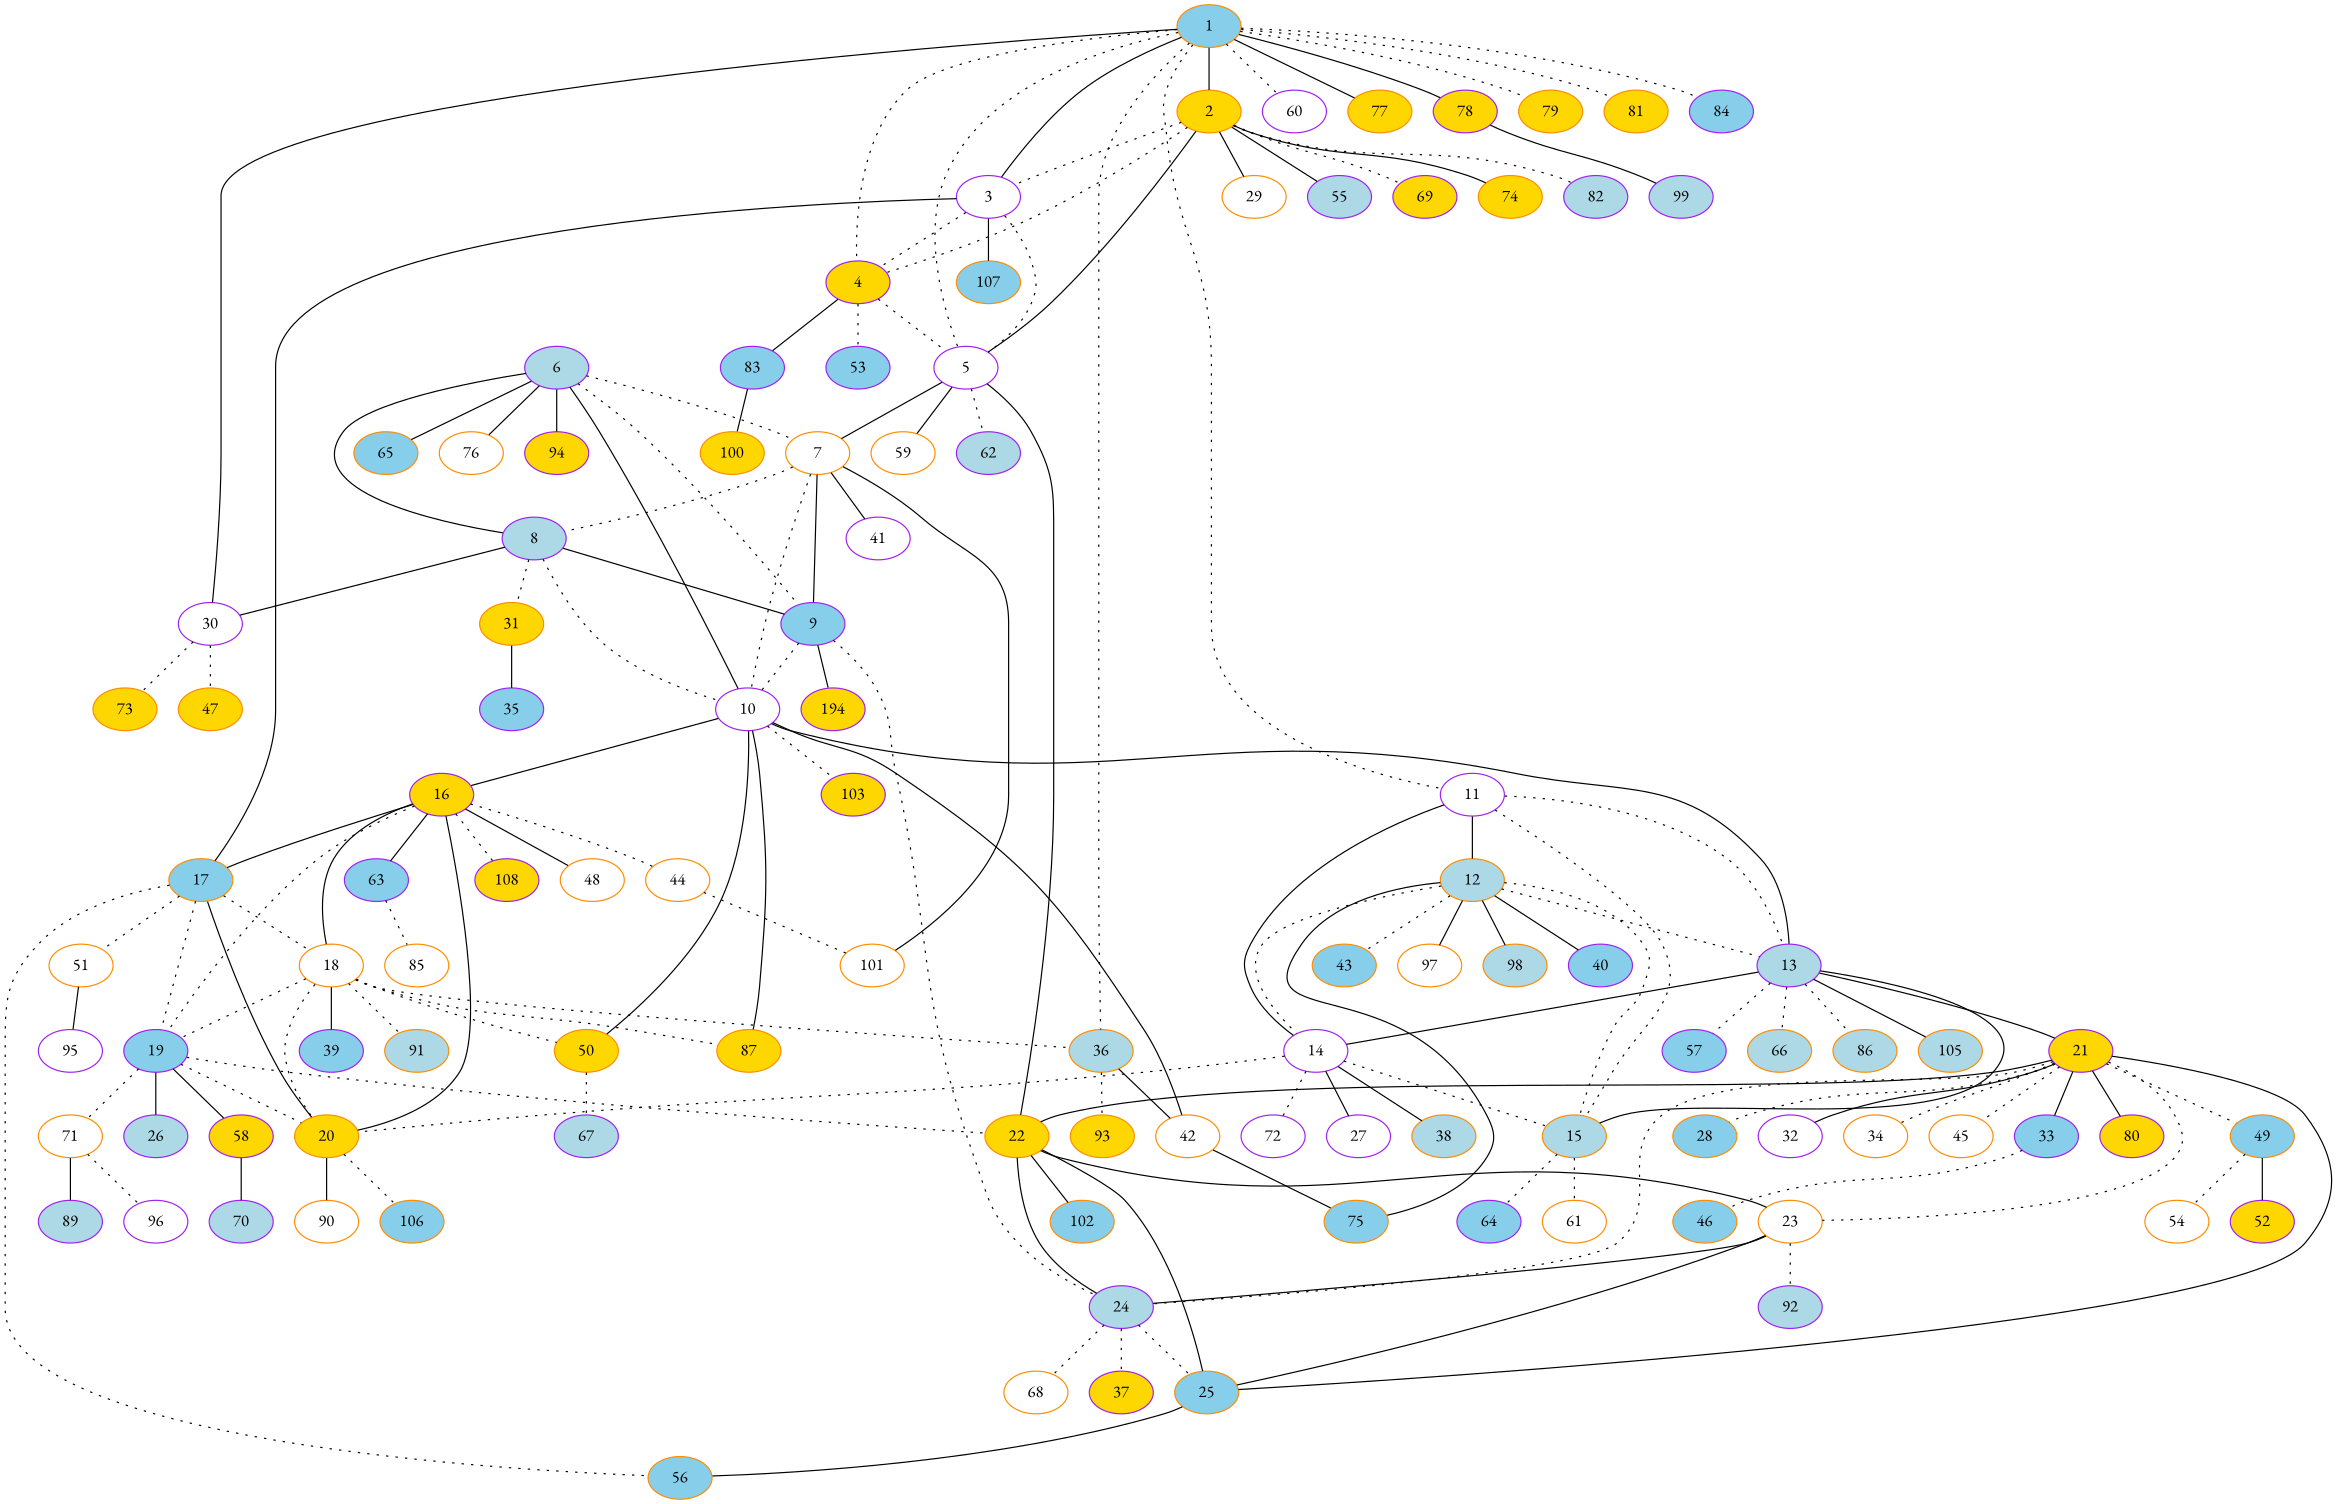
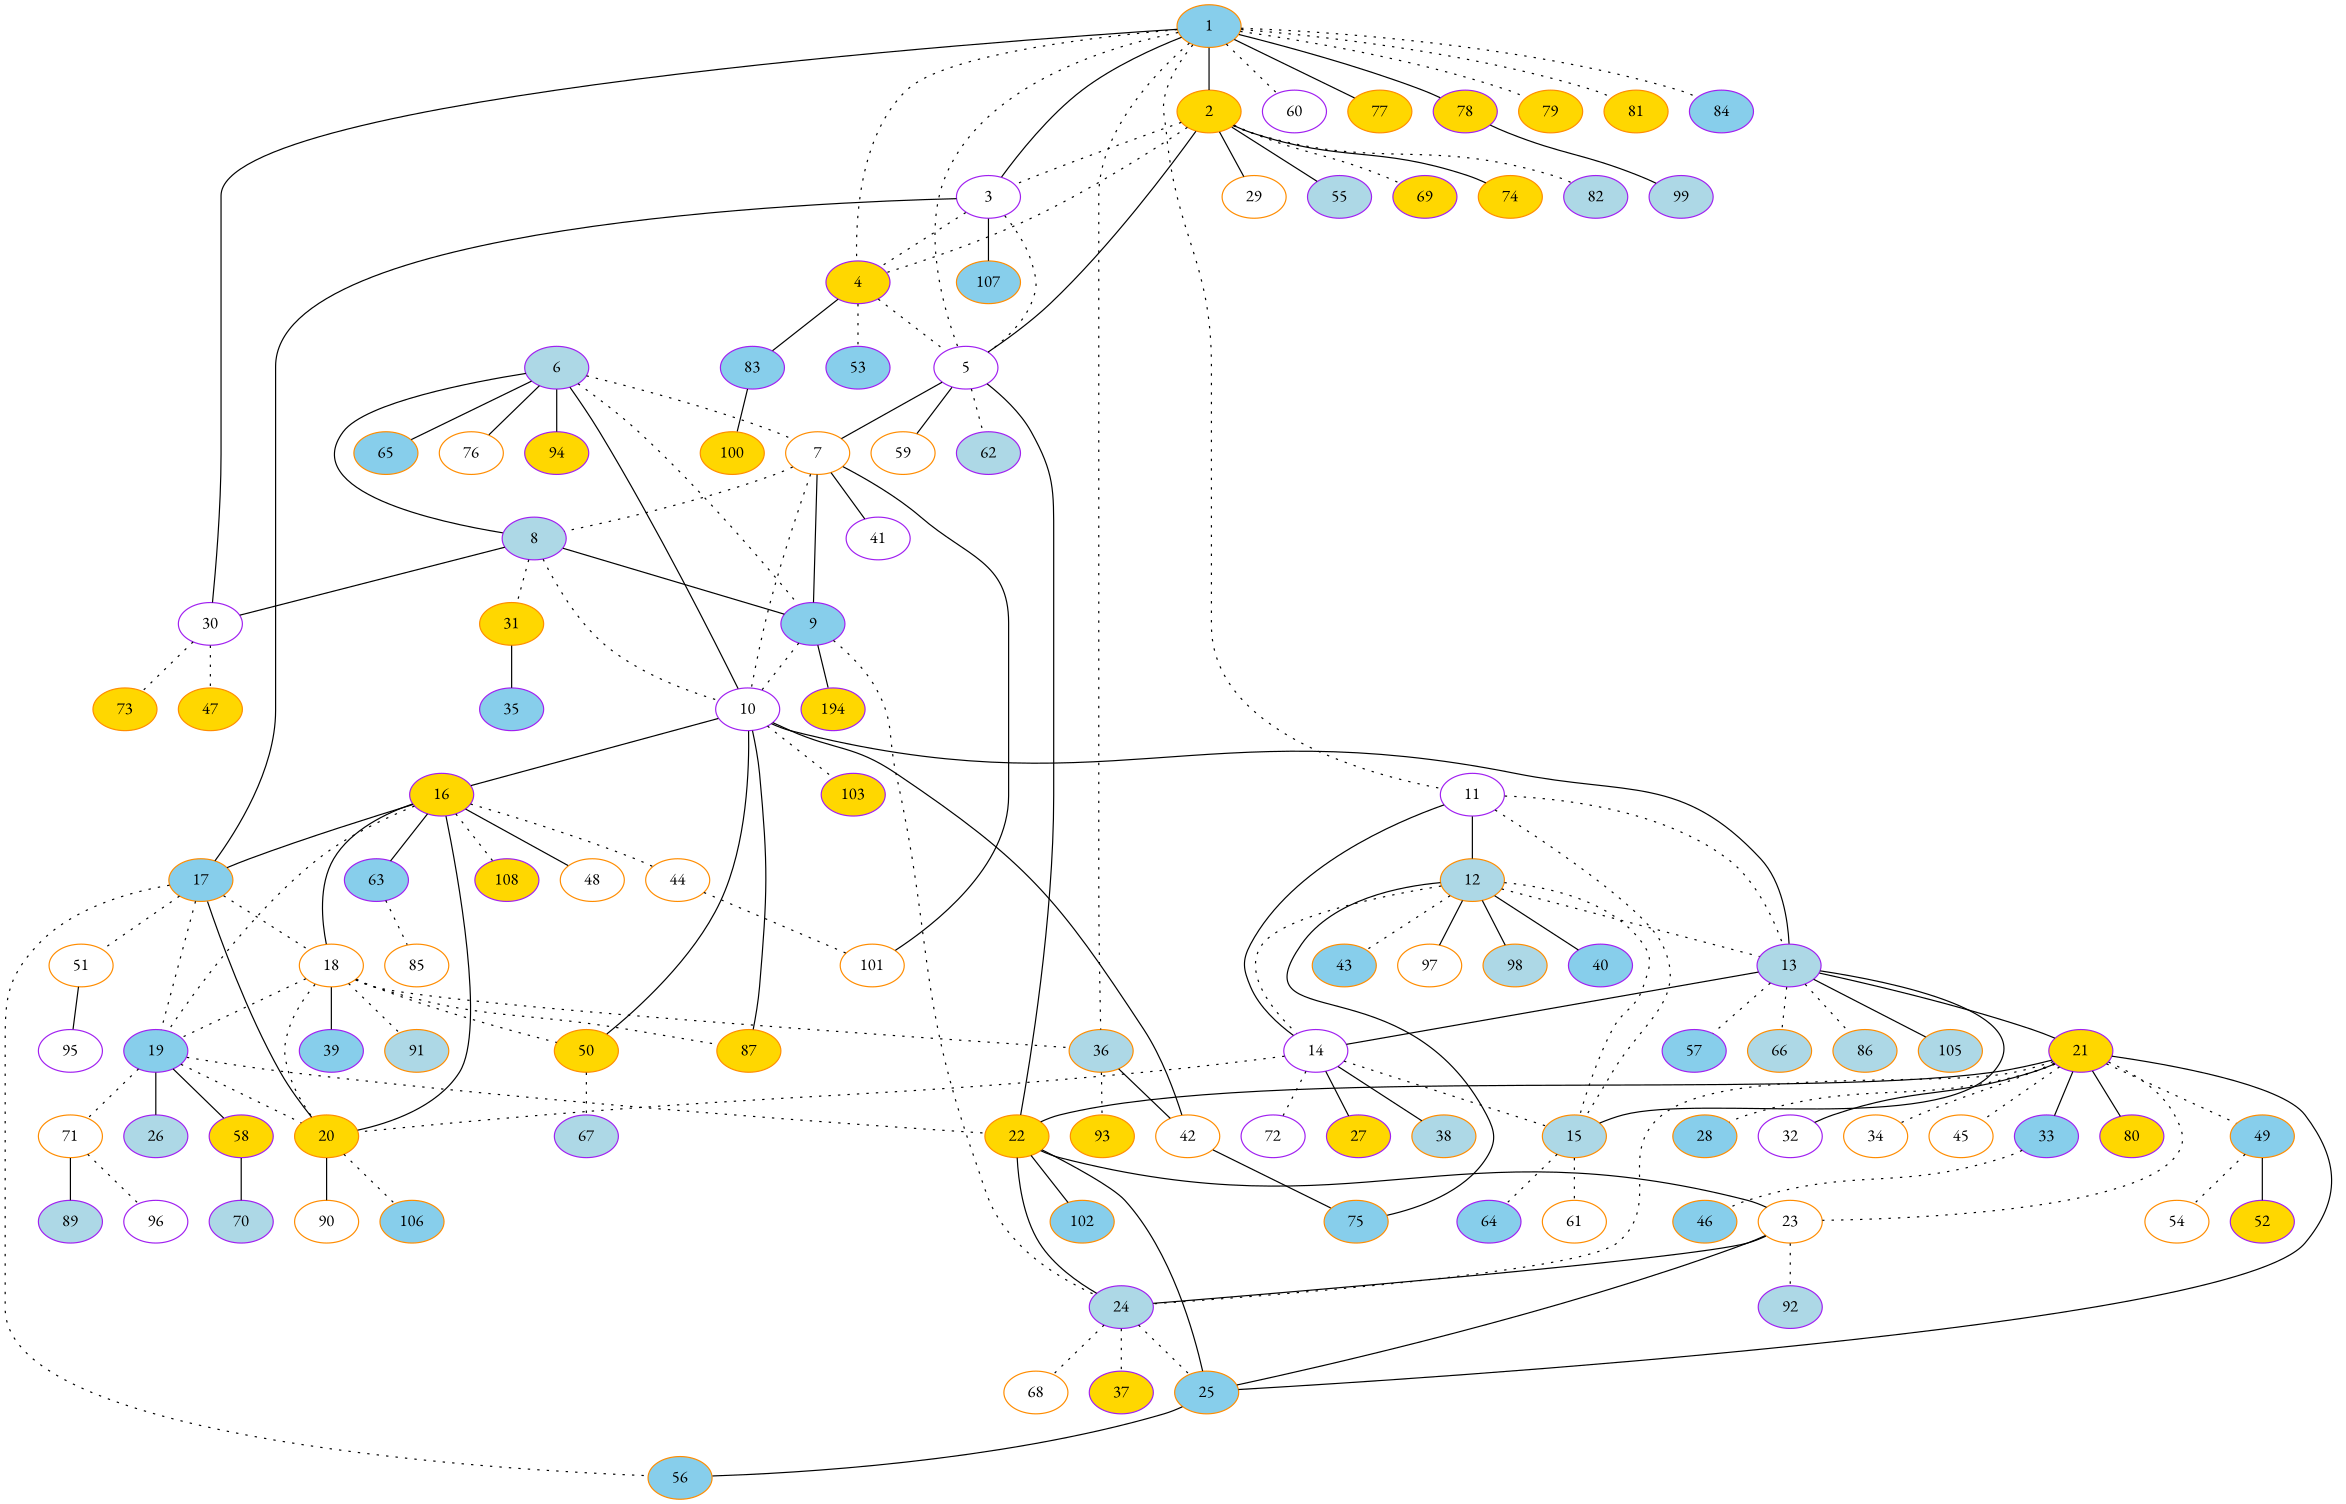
(1358, 1136) -> (1358, 1136)
